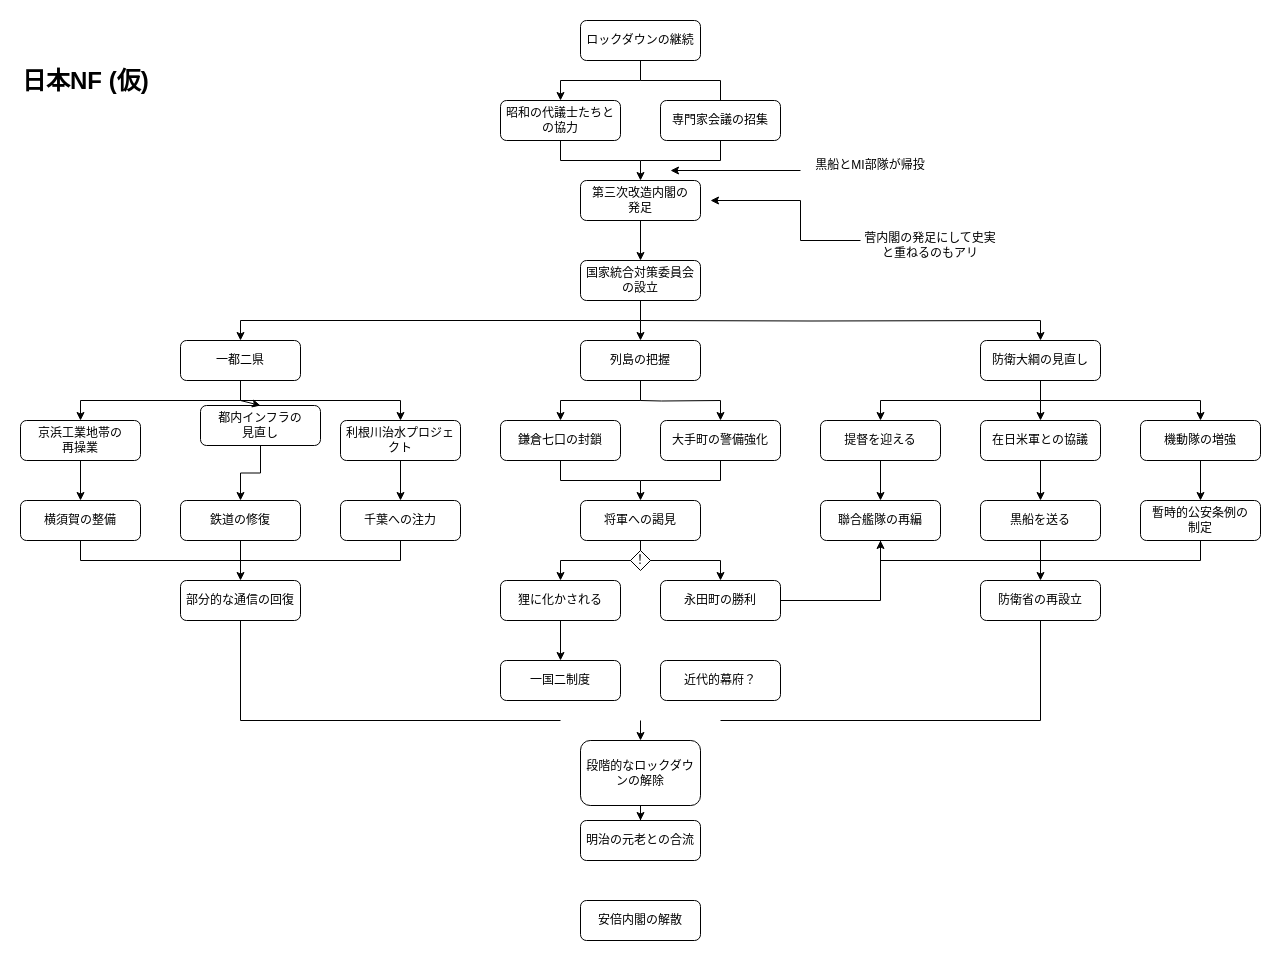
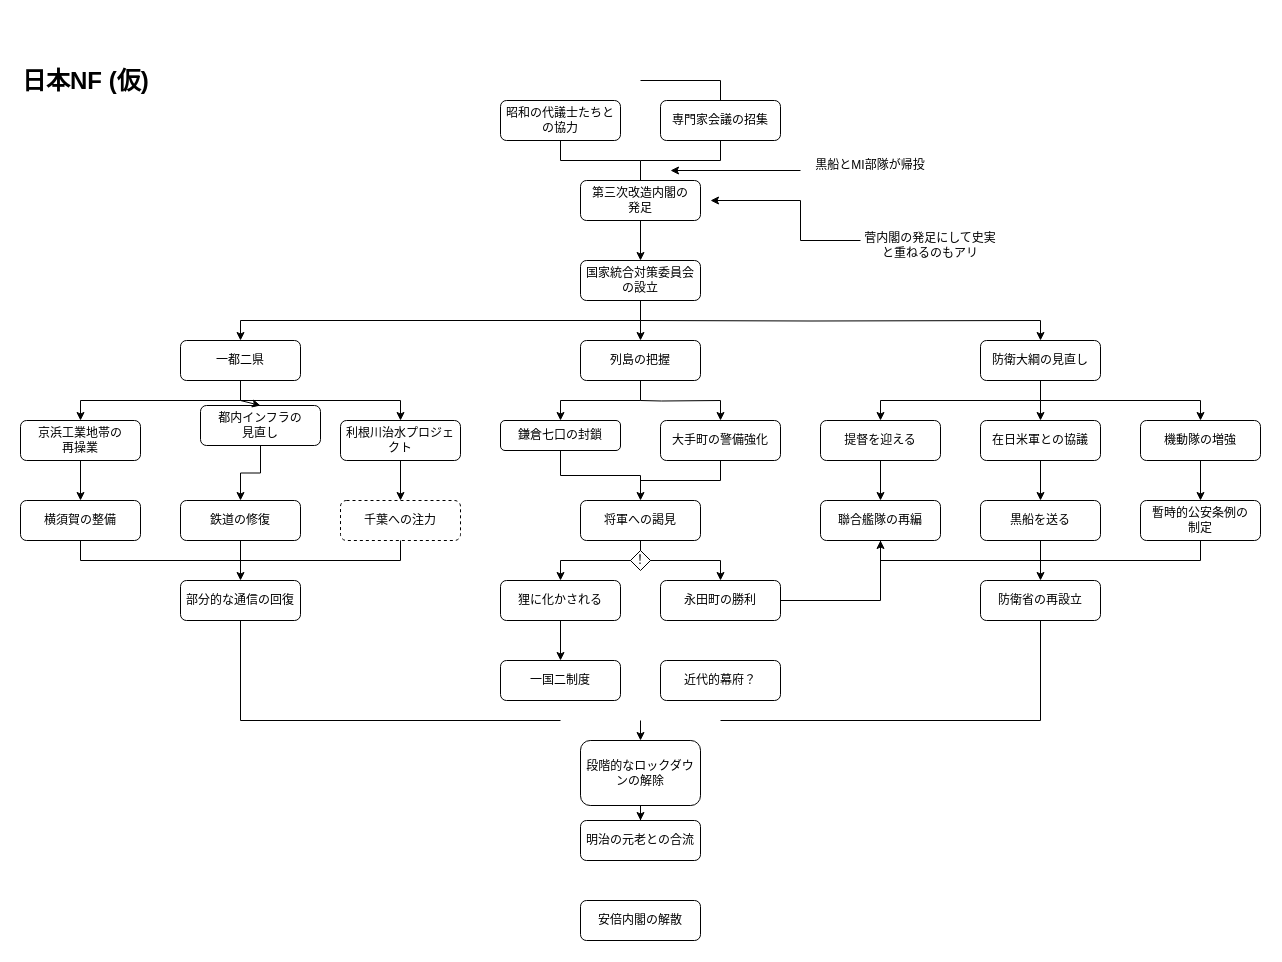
(641, 41) -> none
(605, 81) -> none
(641, 172) -> (641, 175)
(561, 441) -> (561, 436)
(401, 521) -> (401, 521)
